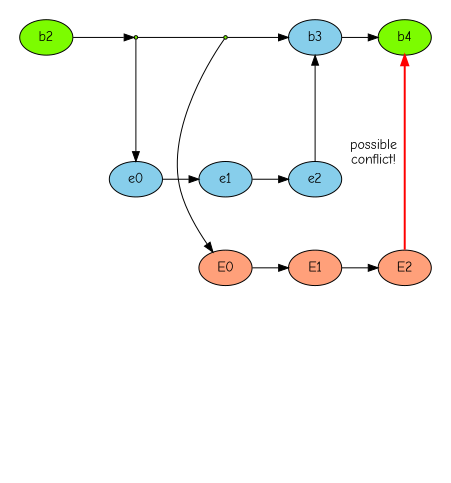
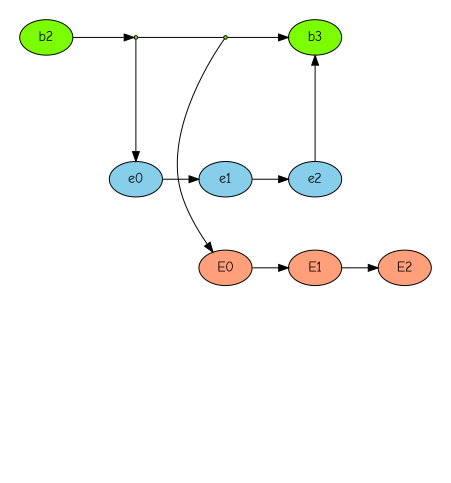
(315, 37) -> (315, 37)
(405, 37) -> none
